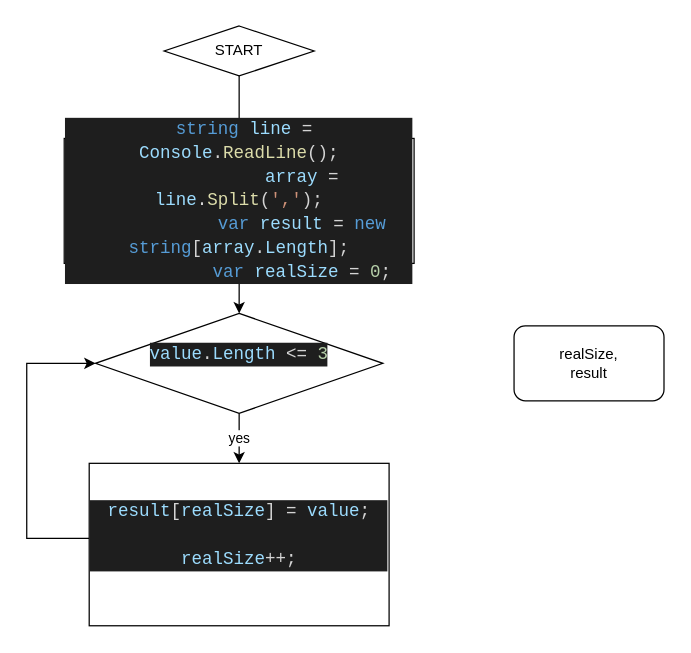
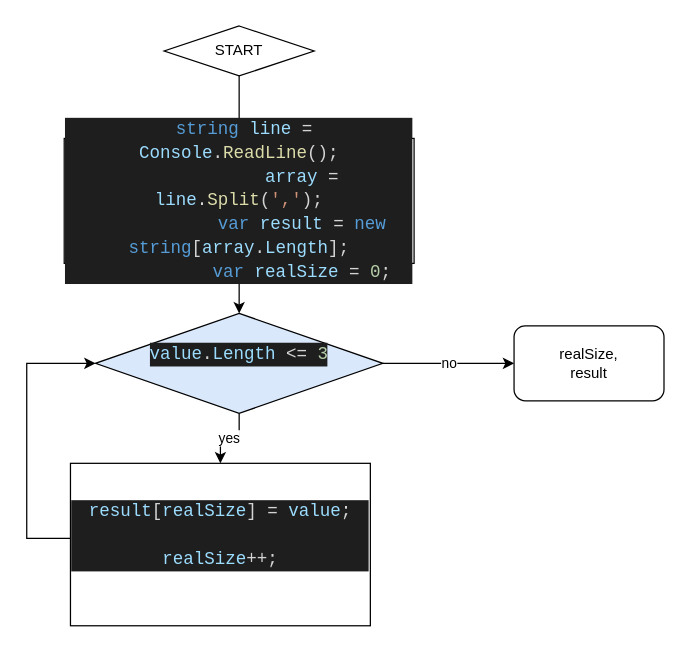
(239, 363) -> (239, 363)
none -> (444, 363)
(239, 544) -> (220, 544)
